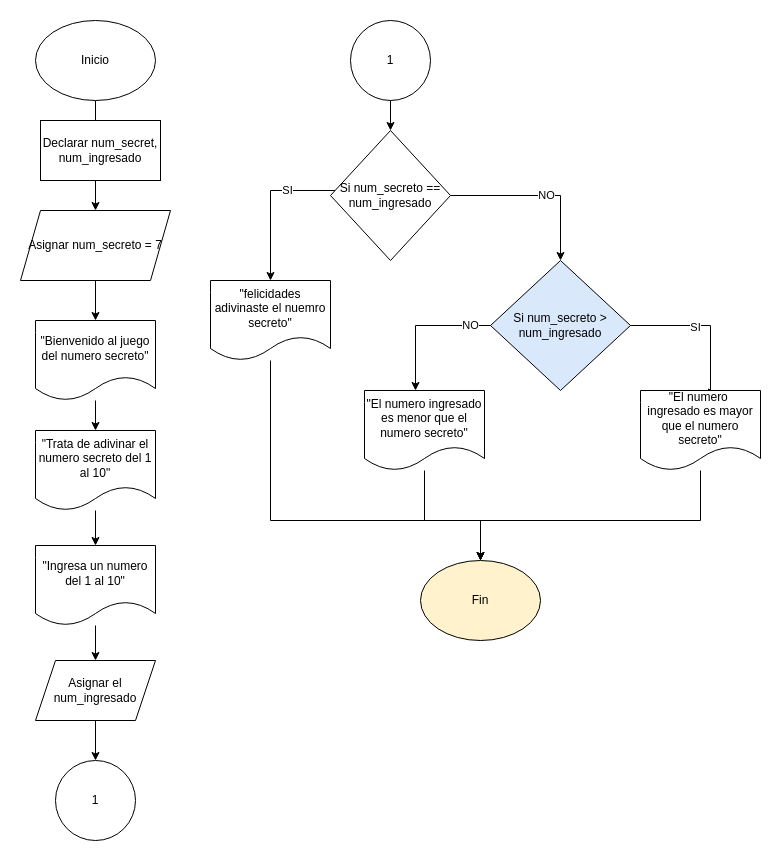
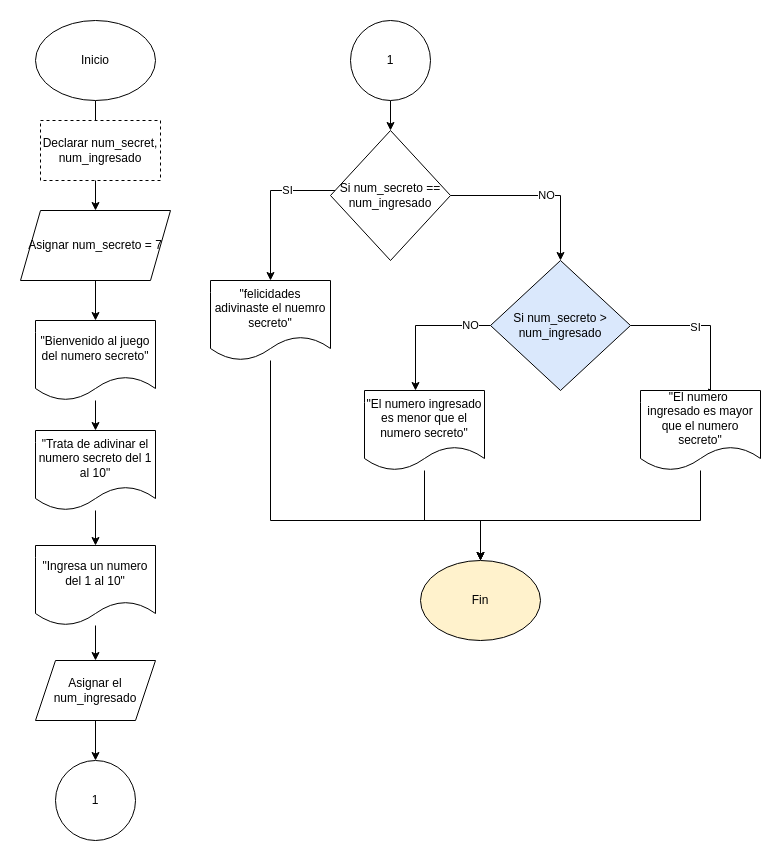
(101, 151) -> (101, 151)
